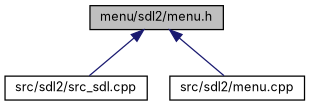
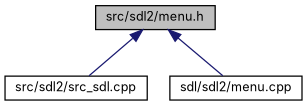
(157, 18) -> (155, 18)
(237, 88) -> (236, 88)
